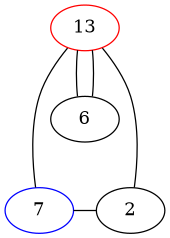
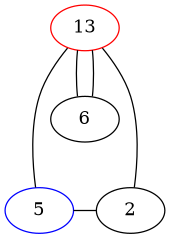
(39, 210) -> (39, 210)
